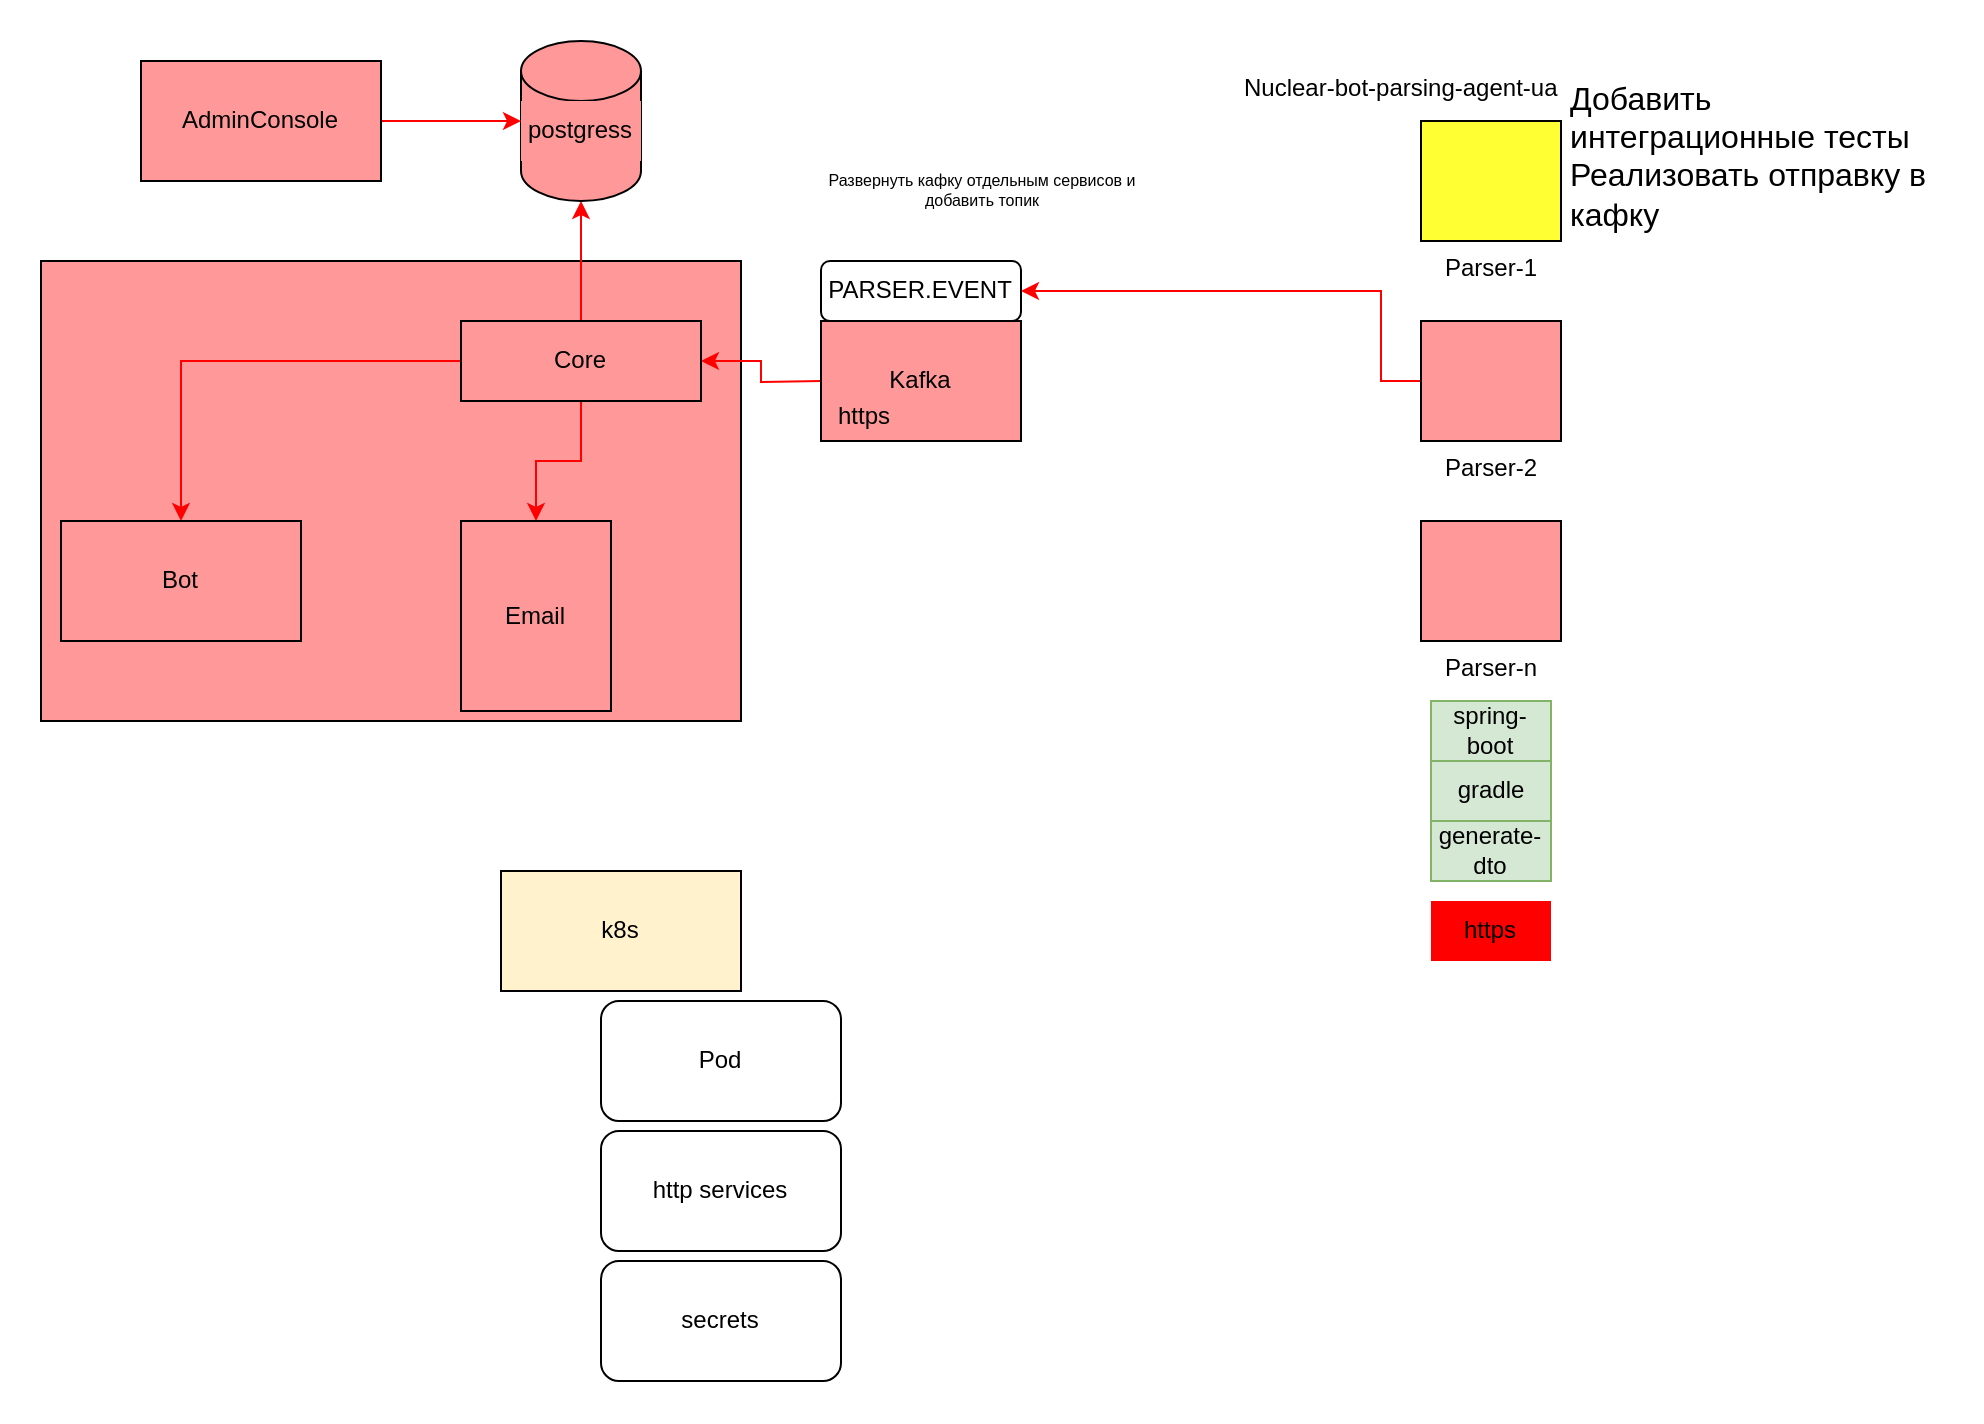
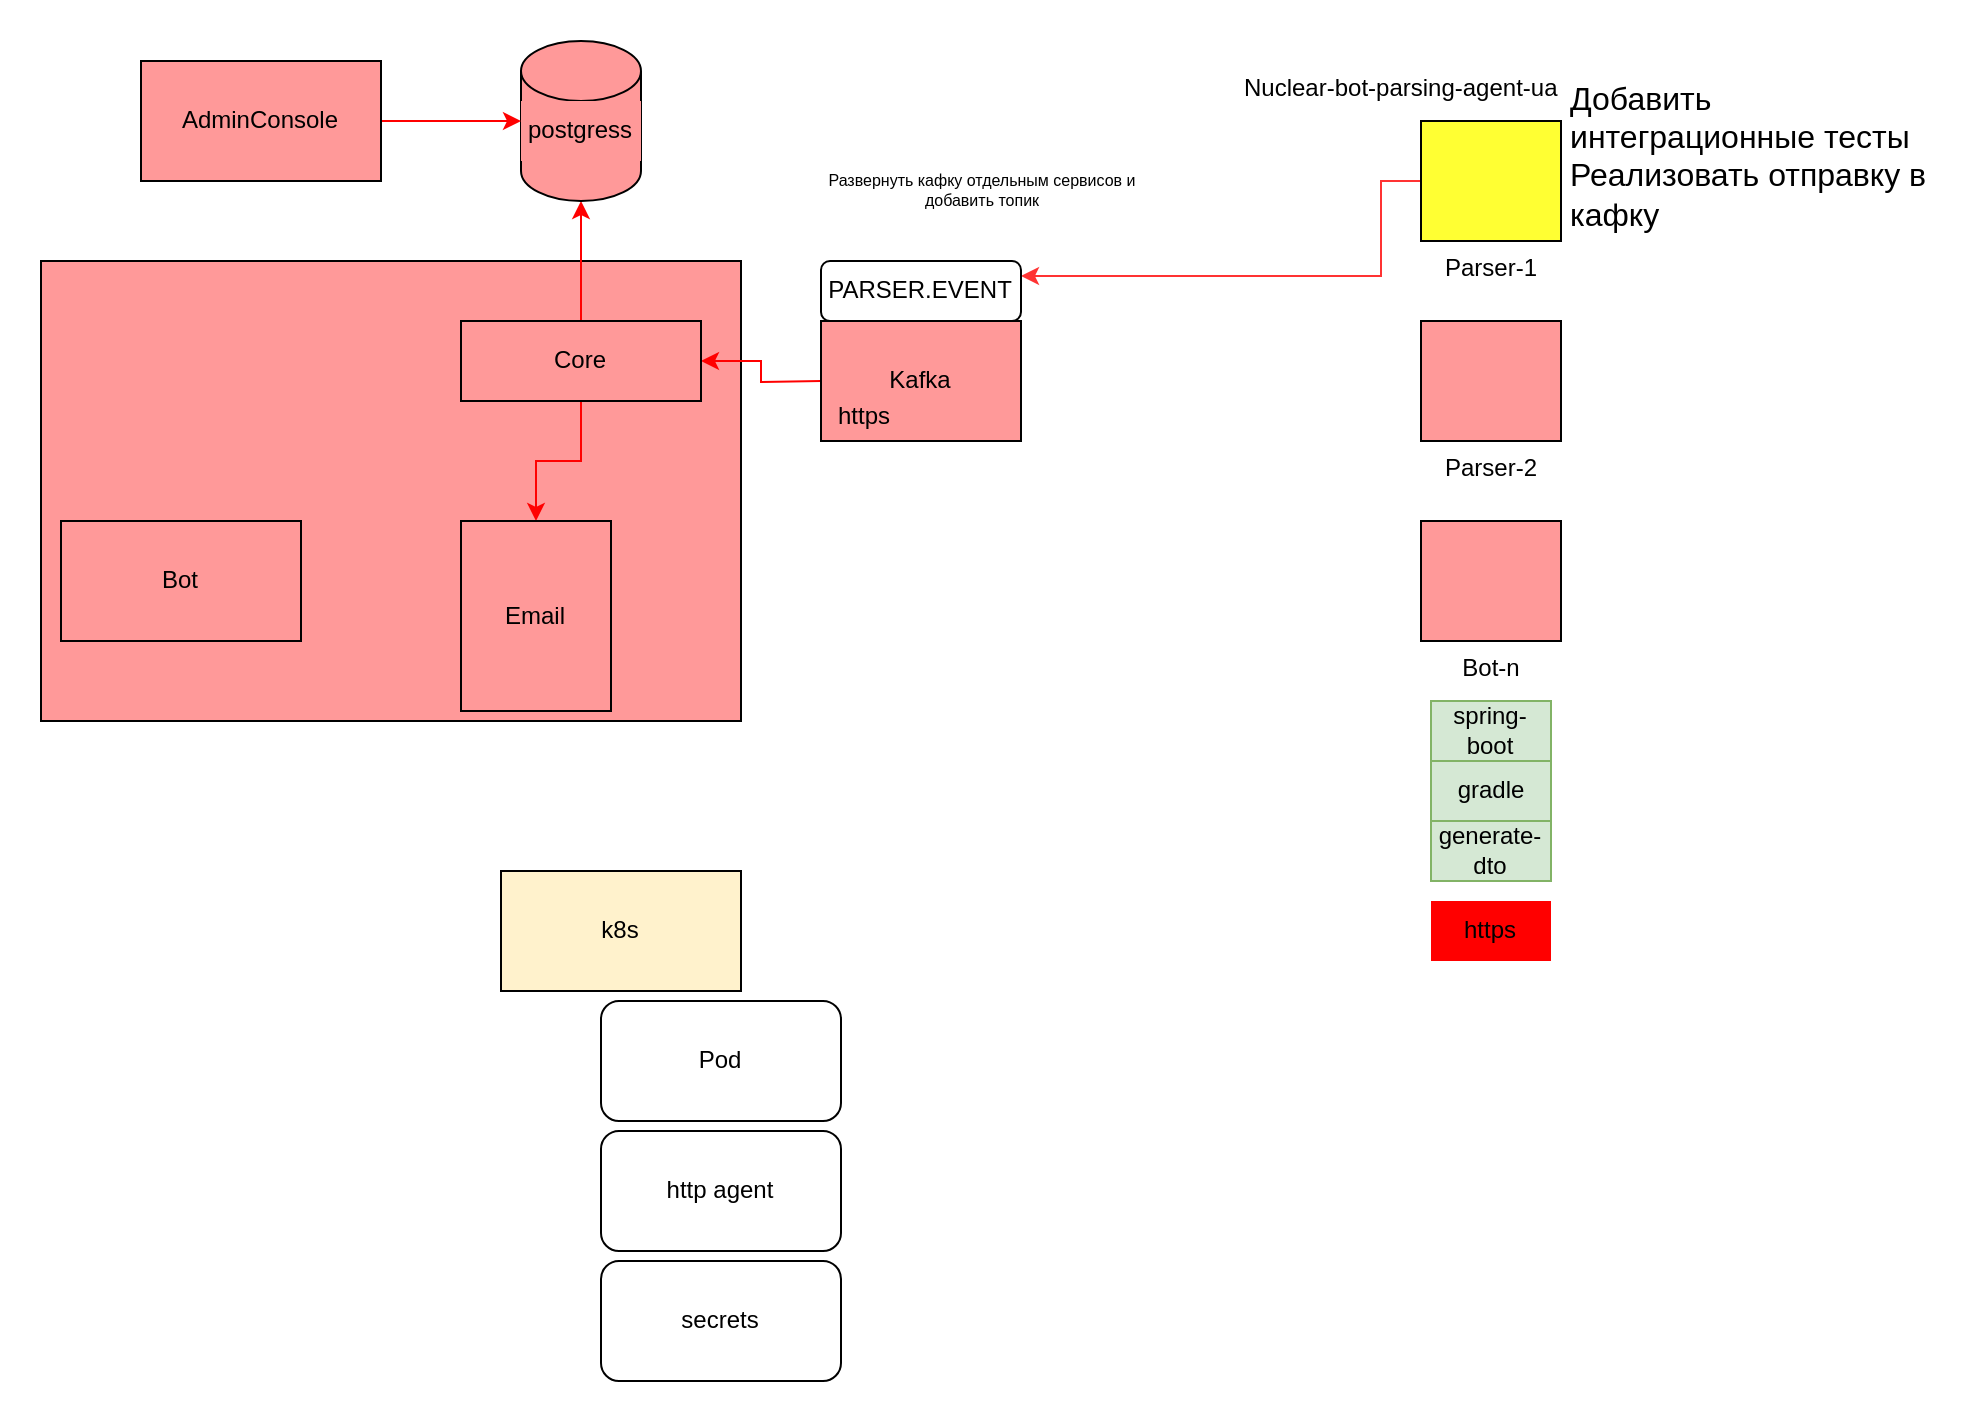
none -> (1275, 276)
(1273, 291) -> none
(248, 361) -> none
(1492, 669) -> (1492, 669)
(721, 1191) -> (721, 1191)
